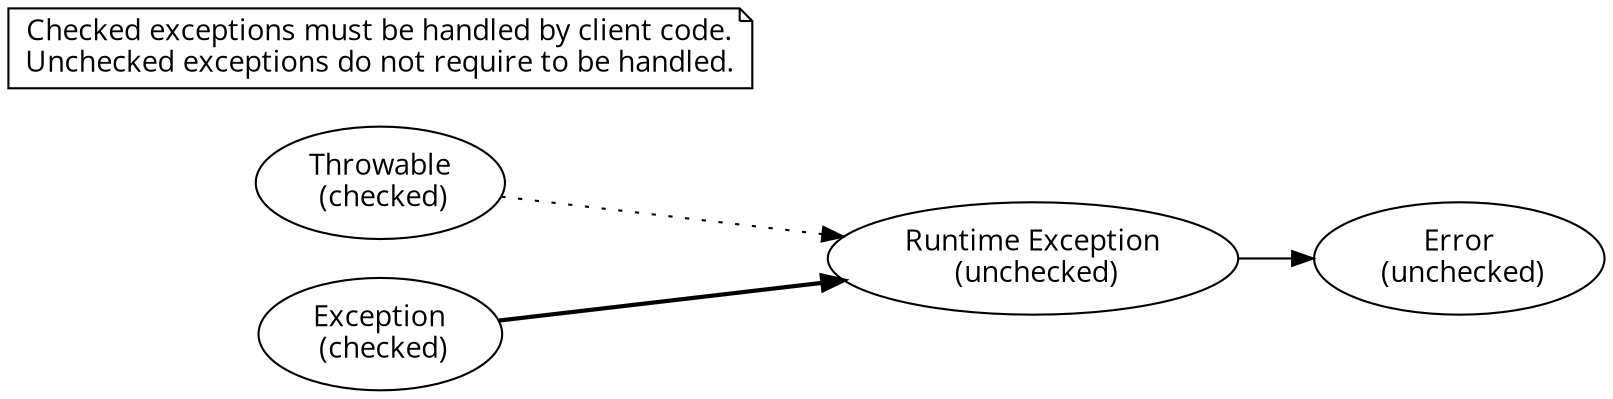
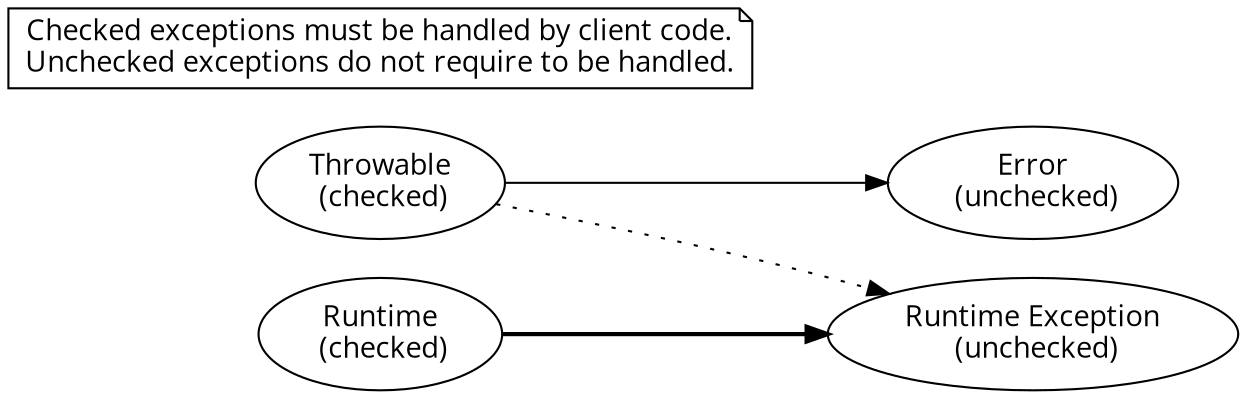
(1265, 258) -> (686, 183)
(380, 334) -> (380, 334)
